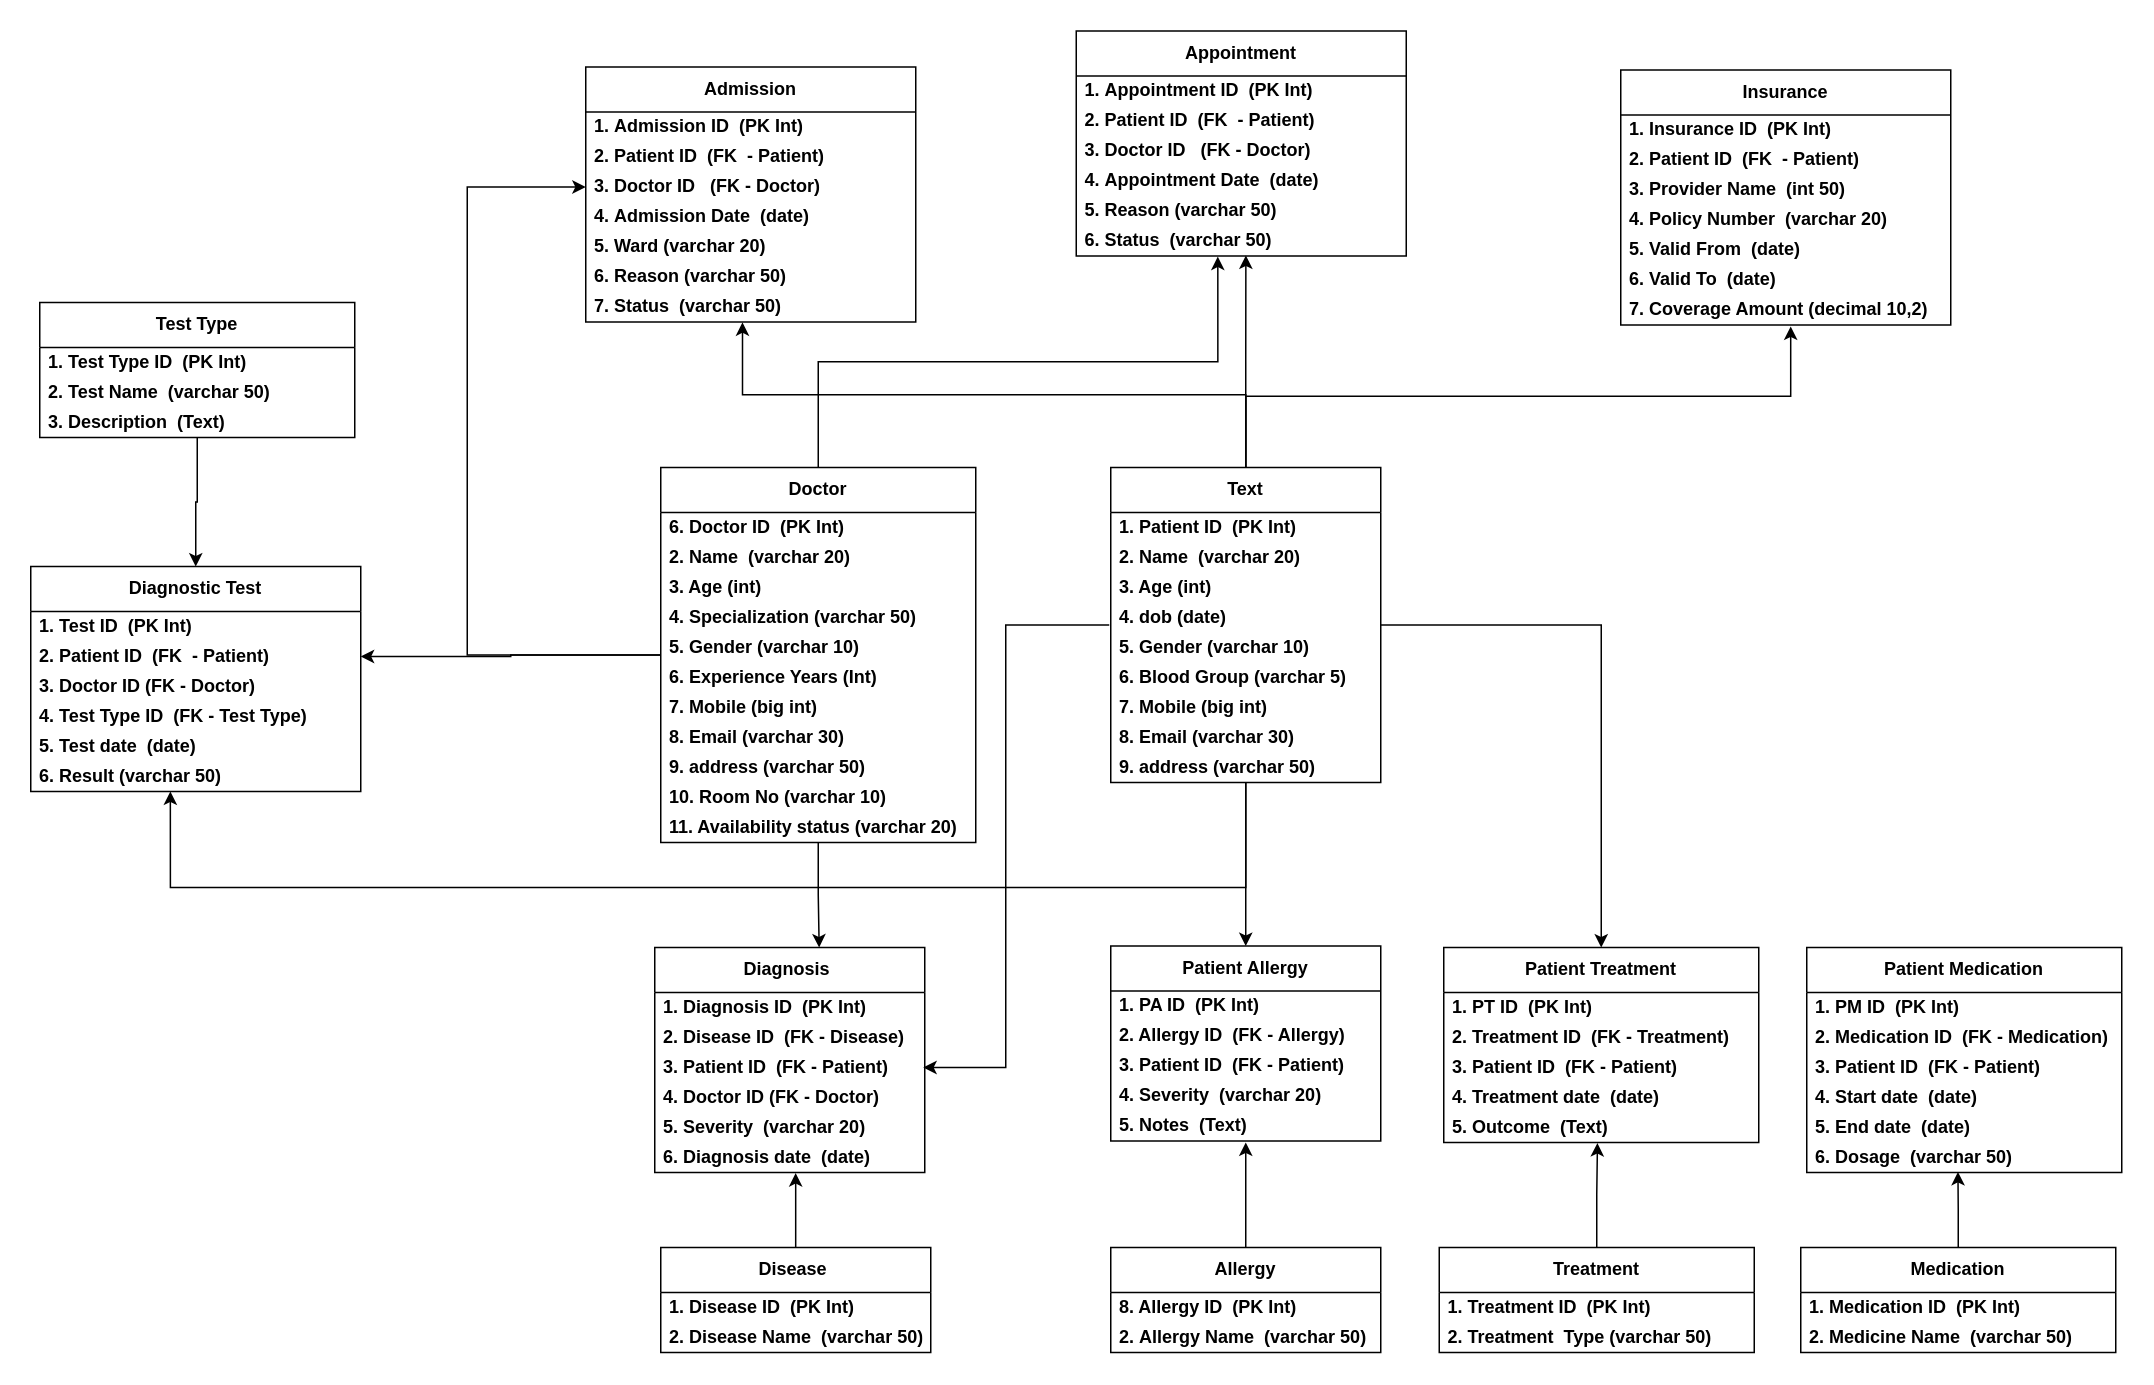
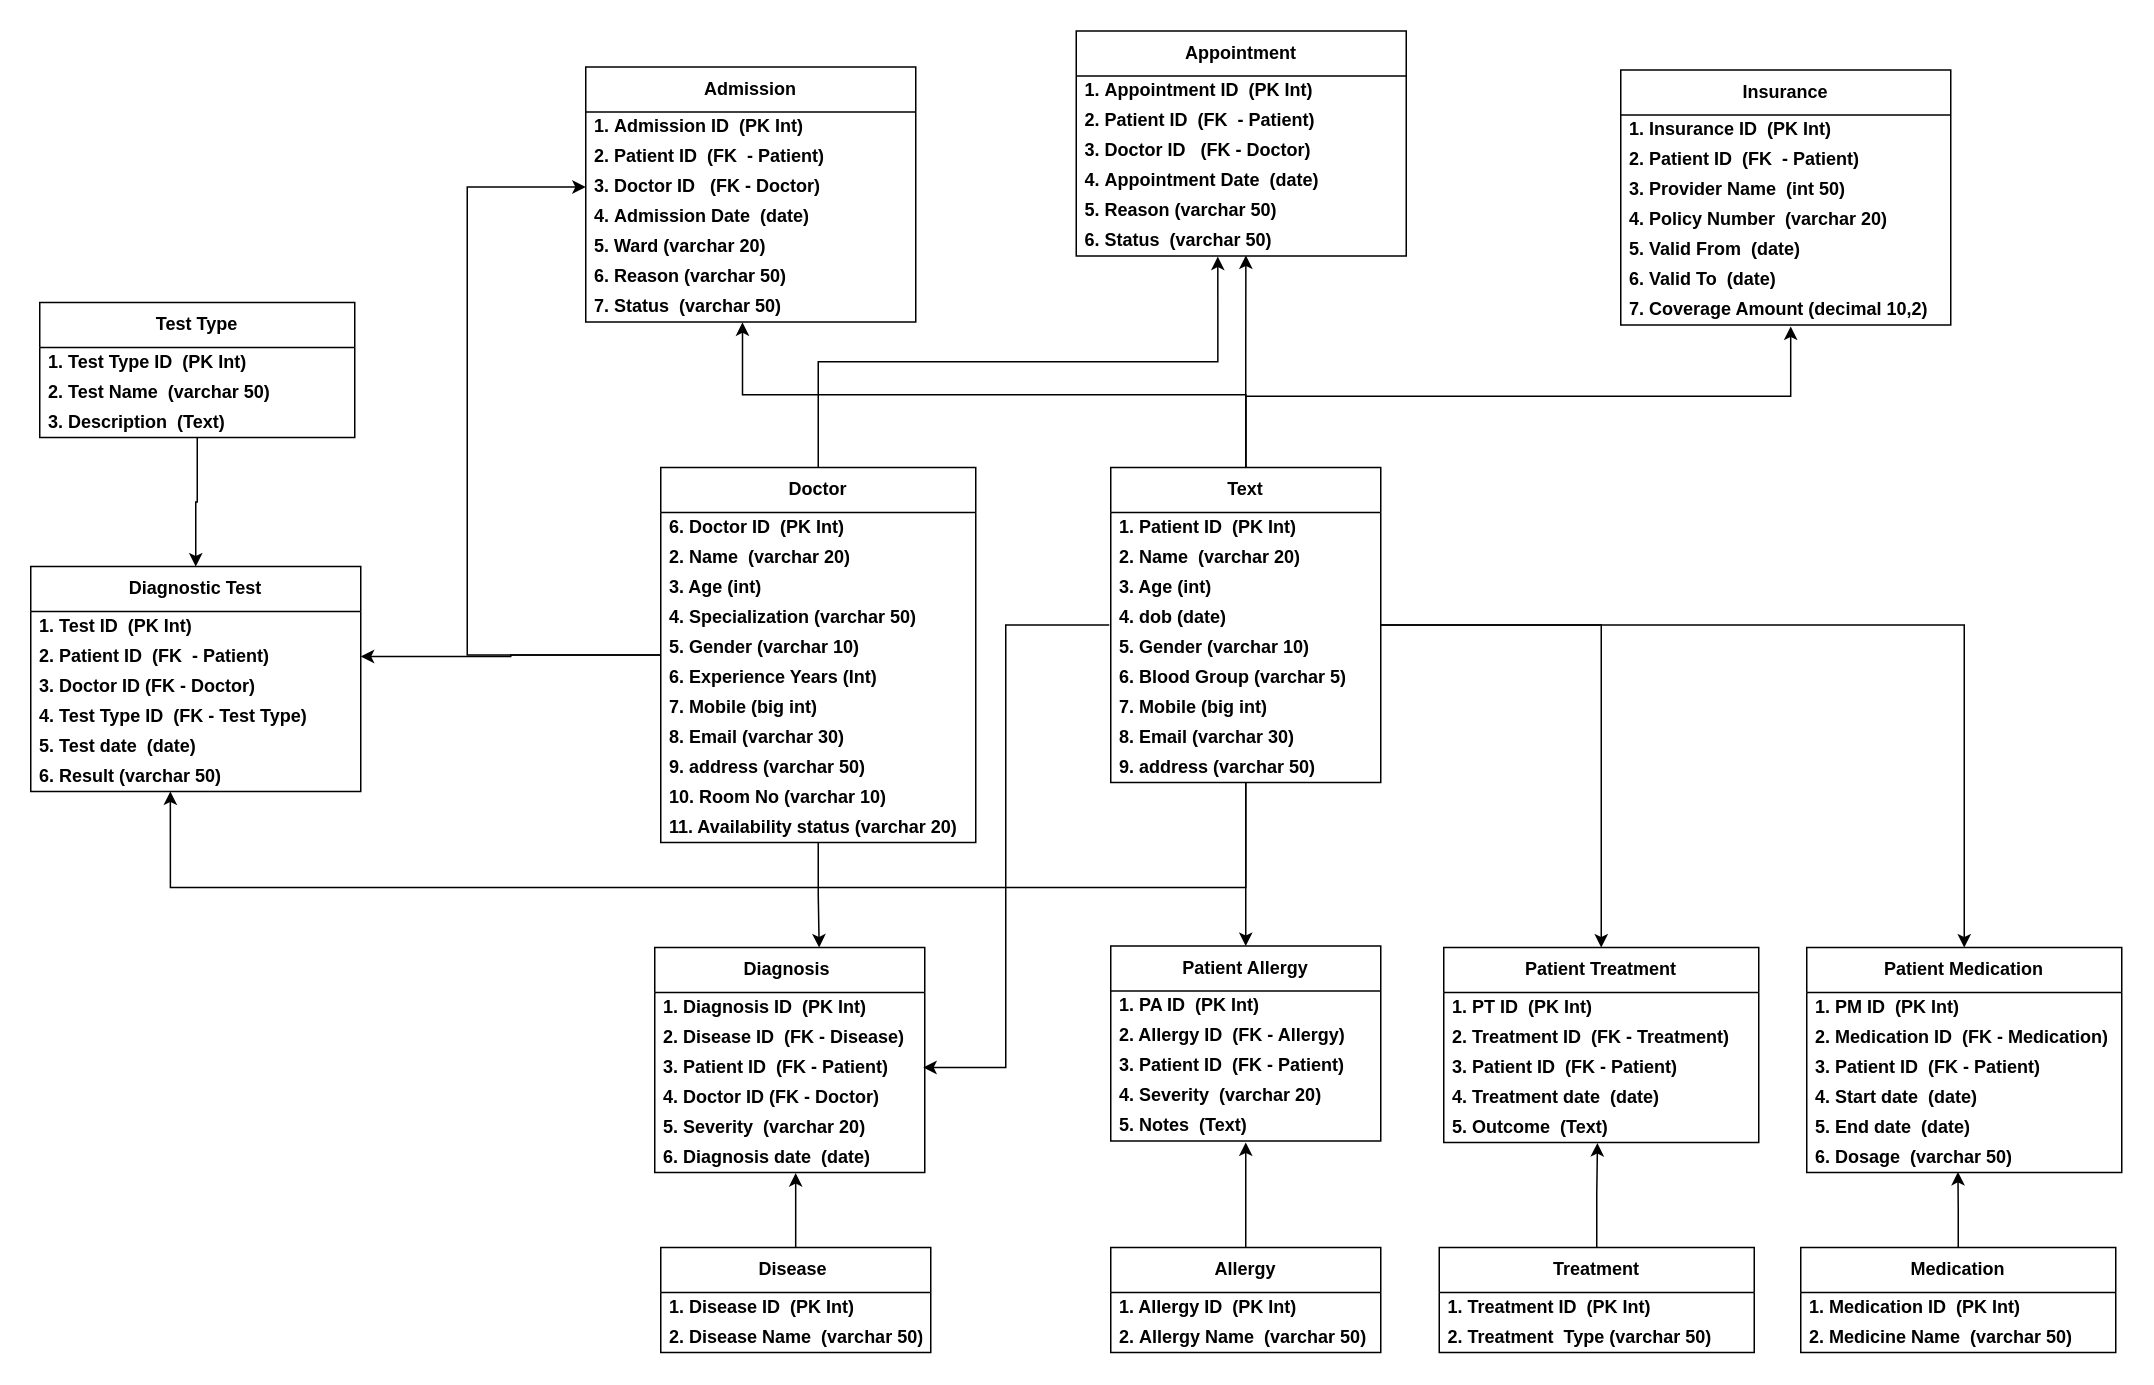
none -> (1940, 625)
(1219, 1307) -> (1219, 1307)
